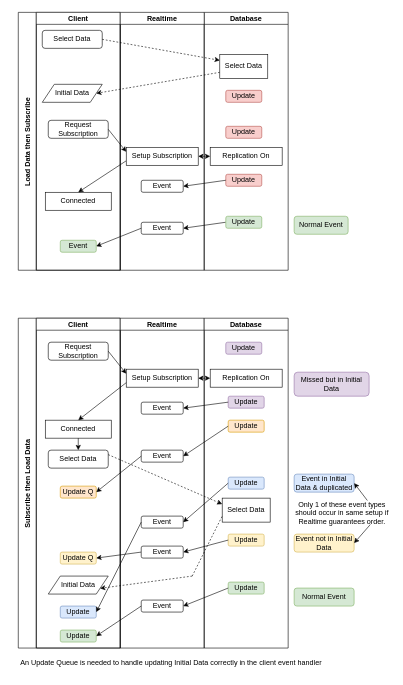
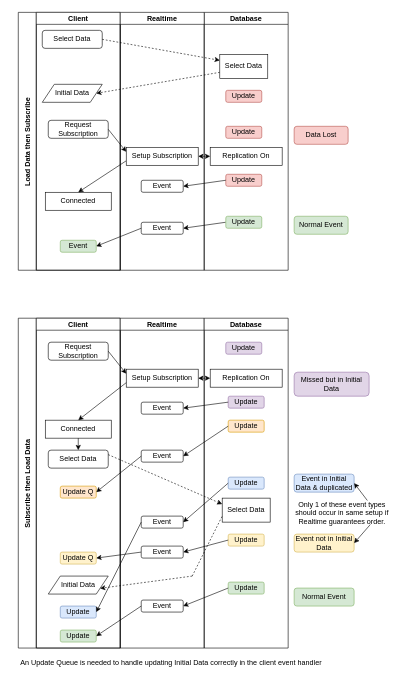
none -> (321, 135)
